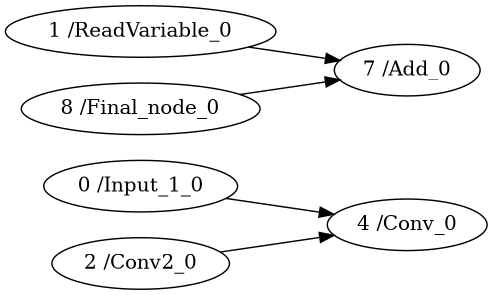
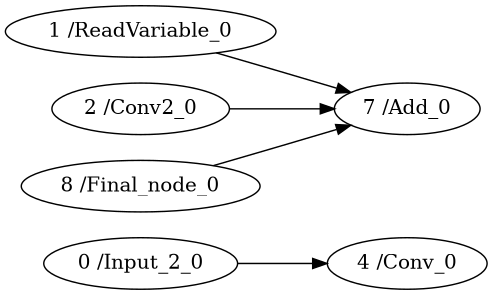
(141, 186) -> (141, 263)
(270, 245) -> (275, 109)
